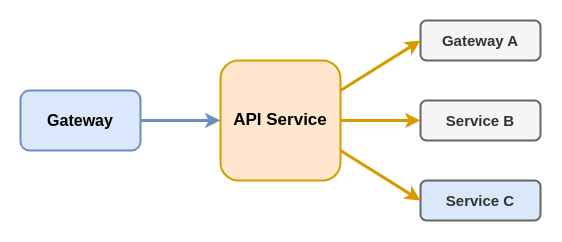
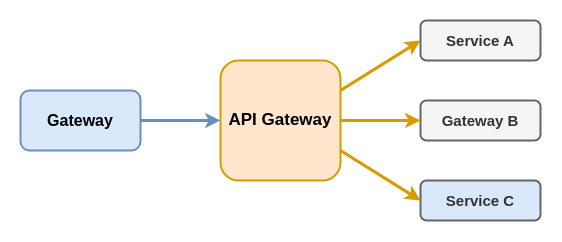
(481, 41) -> (481, 41)
(281, 121) -> (281, 121)
(481, 121) -> (481, 121)
